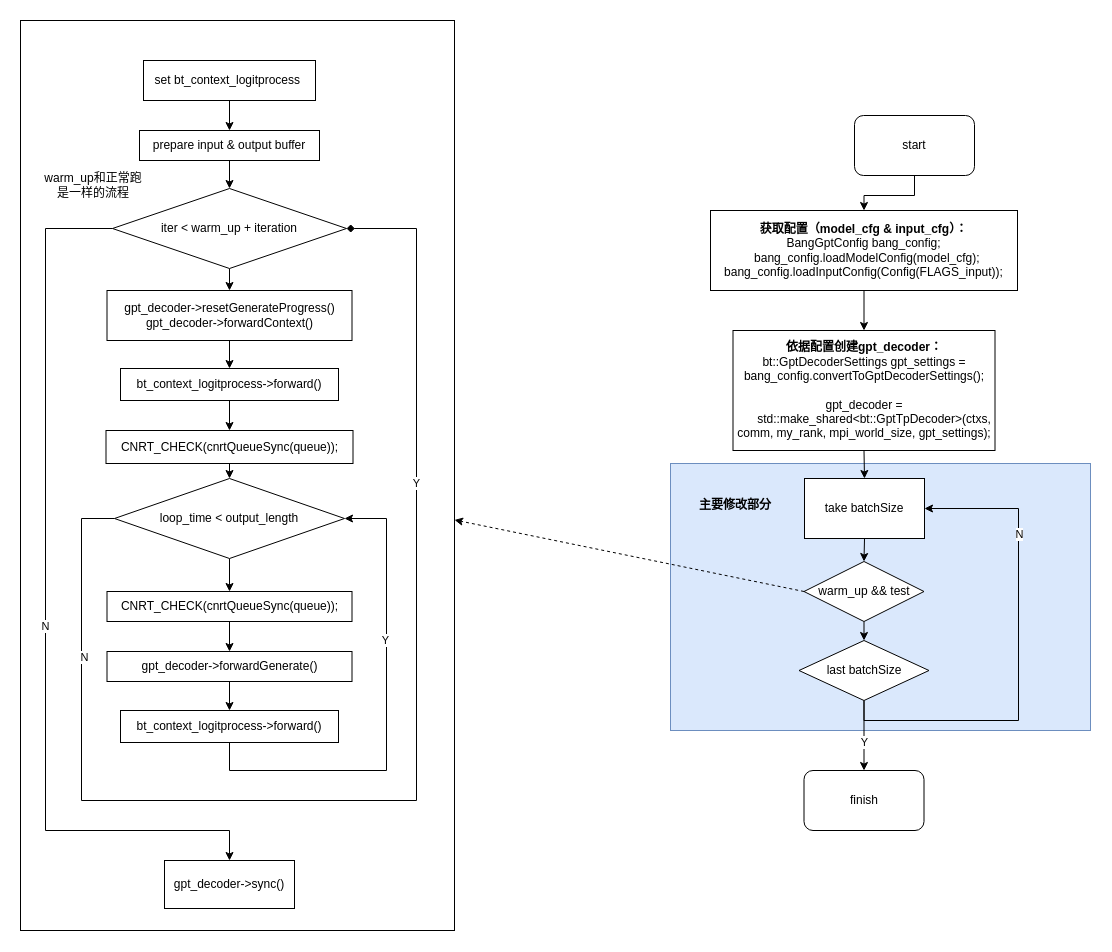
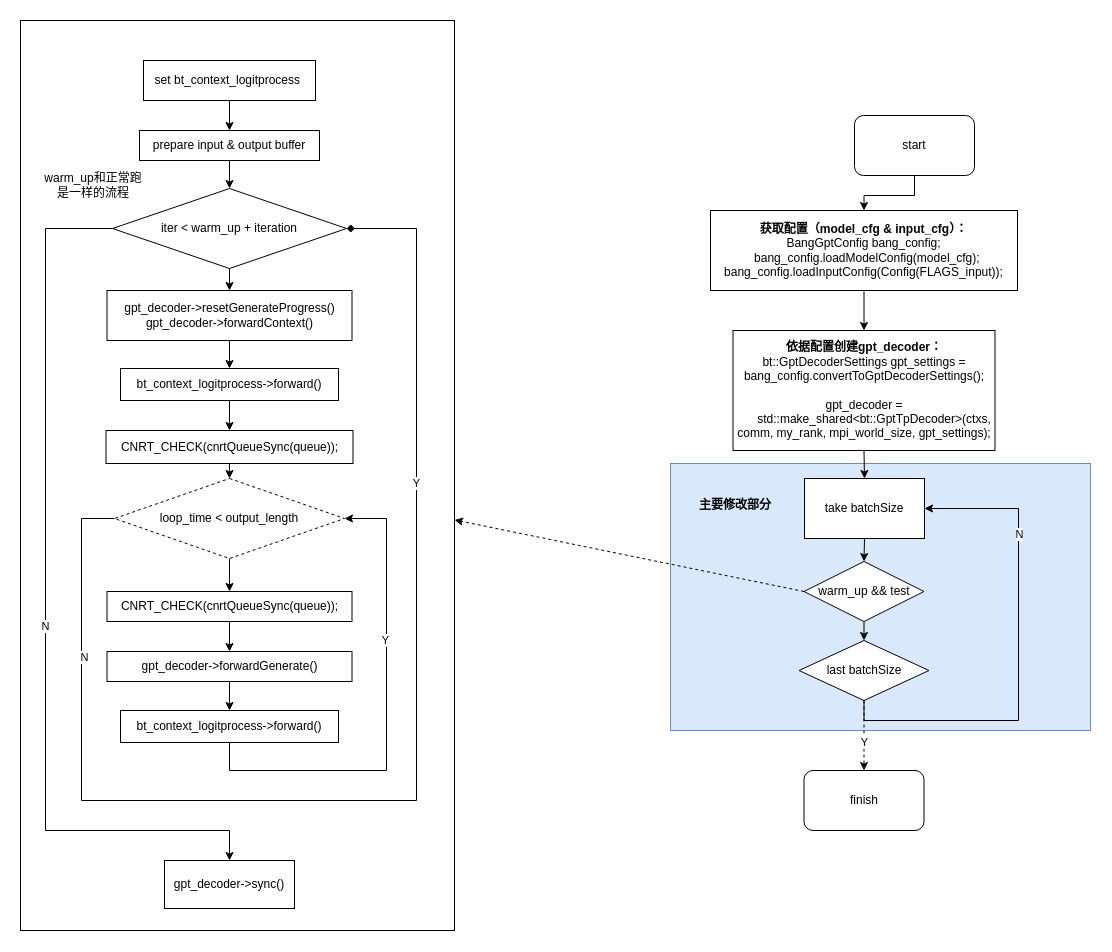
(230, 519) -> (230, 519)
(864, 729) -> (864, 729)
